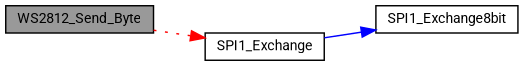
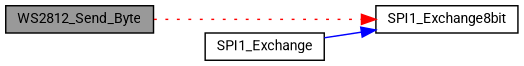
(172, 33) -> (258, 19)
